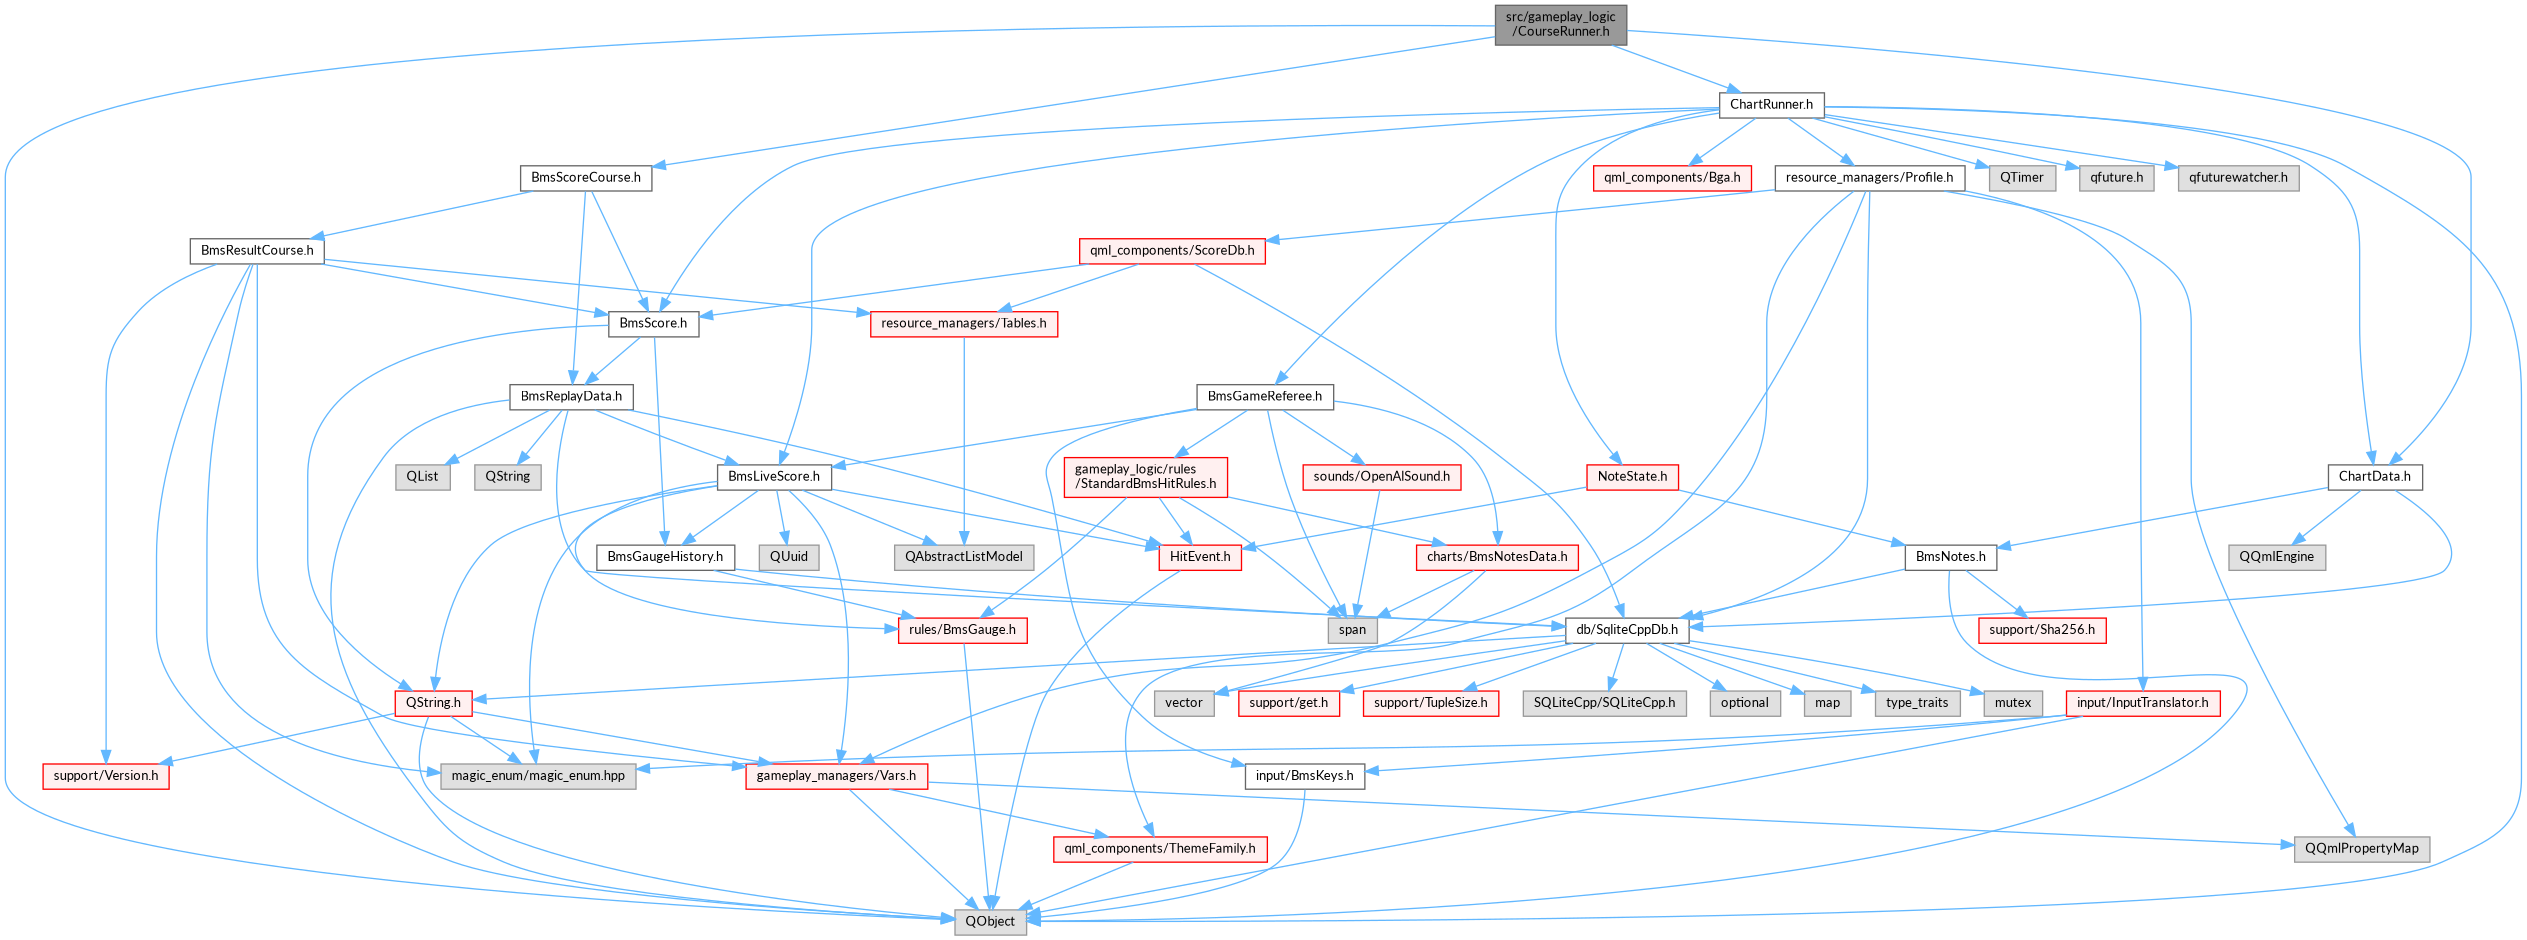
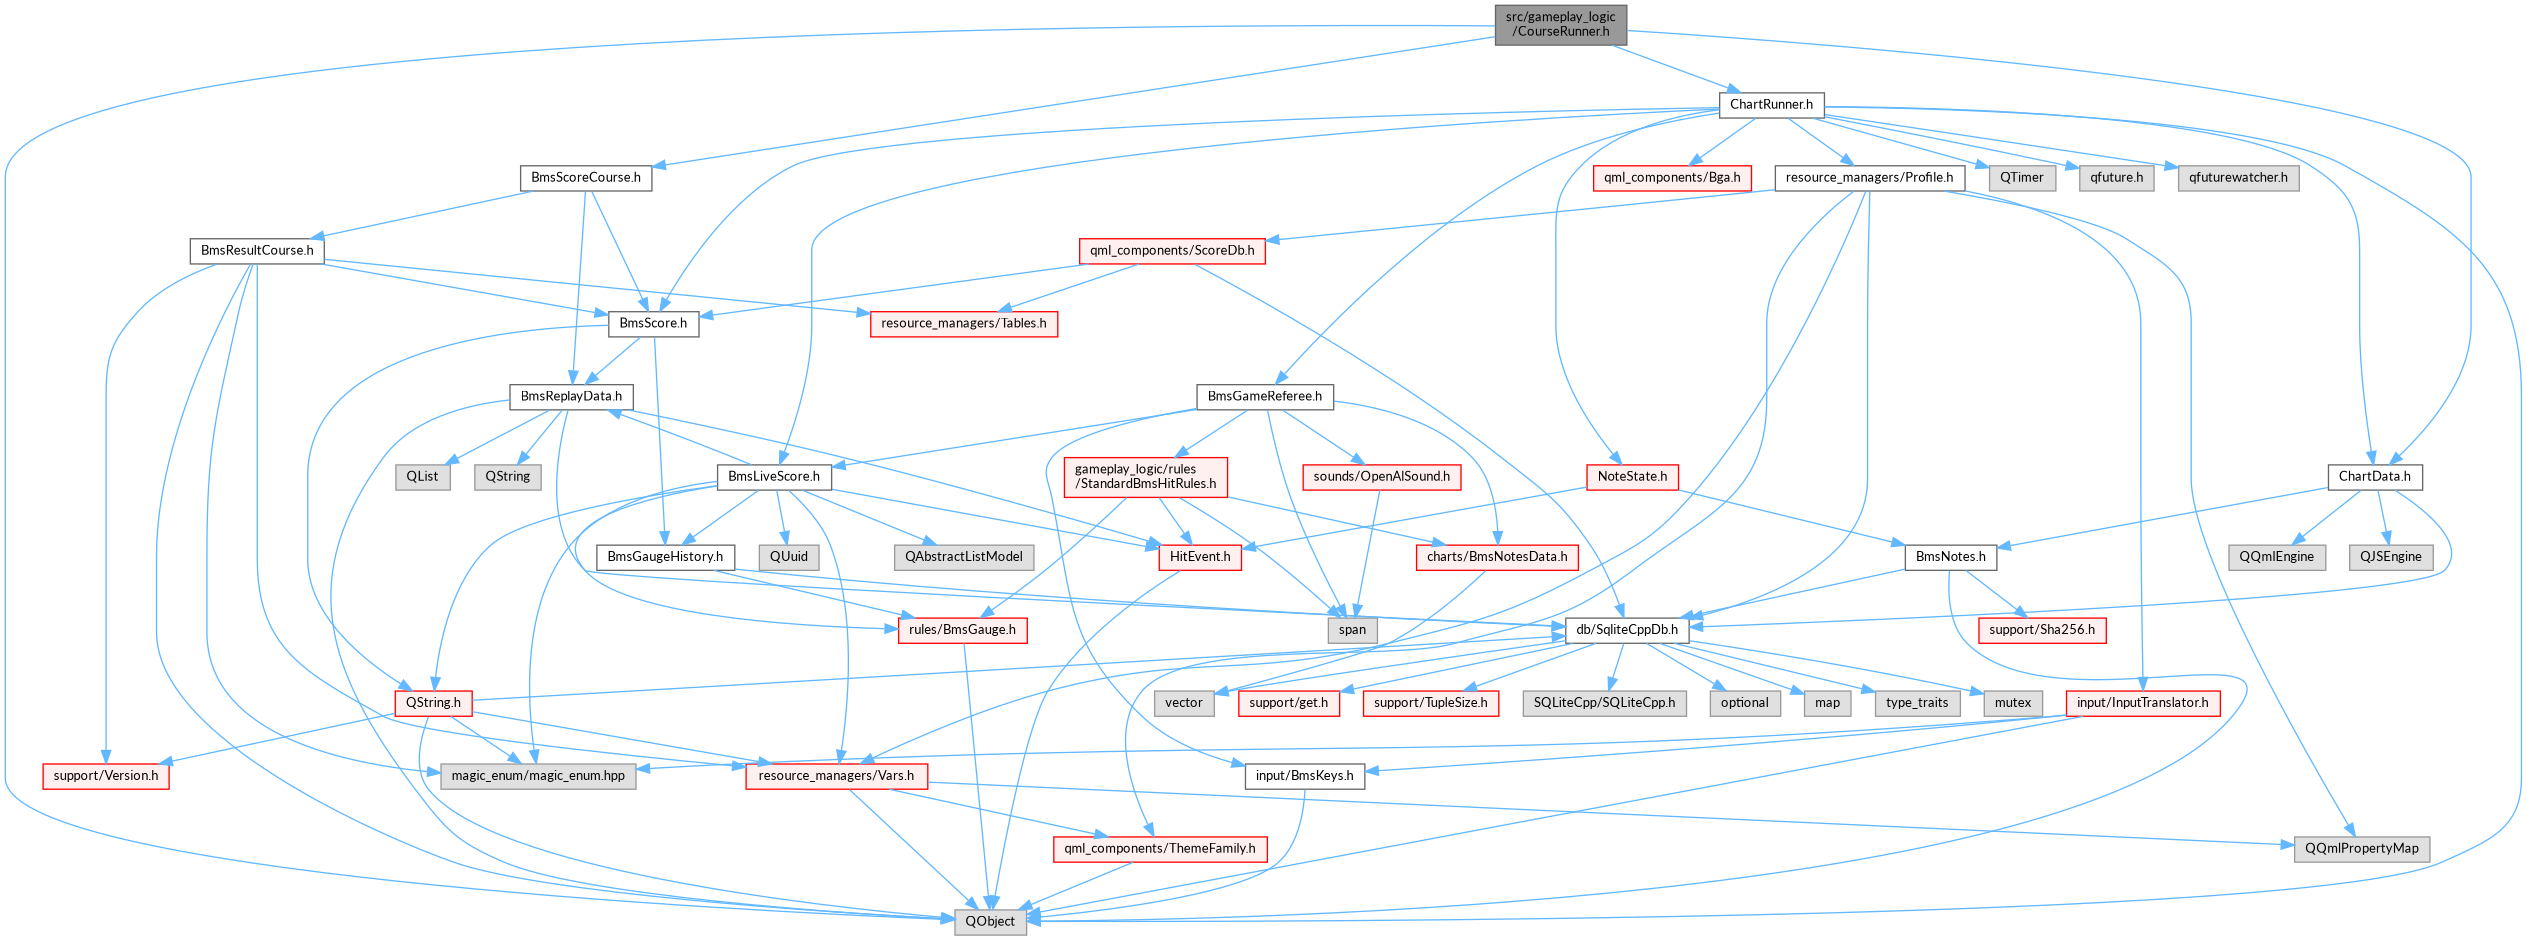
(650, 432) -> (686, 439)
(964, 434) -> none
none -> (2391, 558)
(1431, 591) -> none
(1026, 667) -> (1012, 669)
(837, 777) -> (837, 777)
